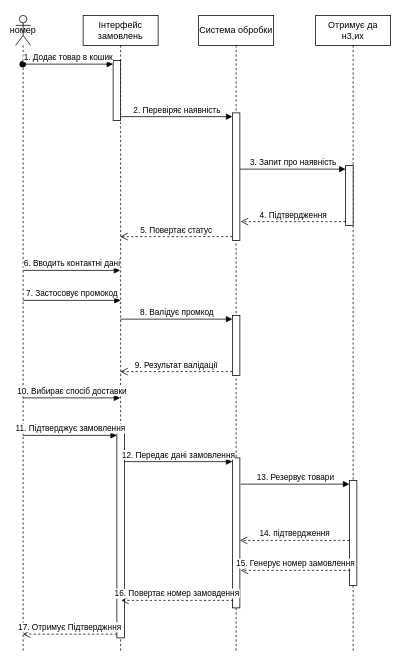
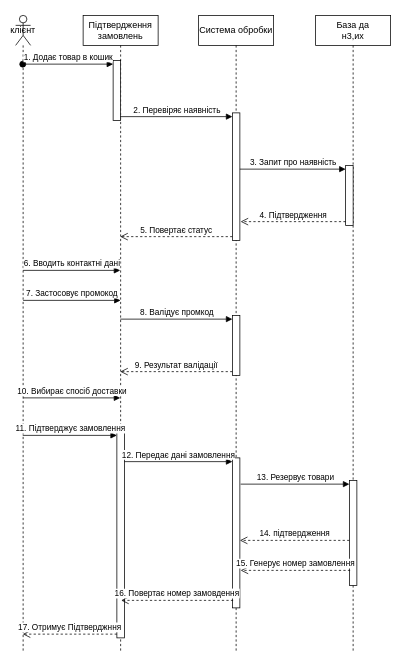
(23, 30) -> (23, 30)
(120, 30) -> (120, 30)
(353, 30) -> (353, 30)
